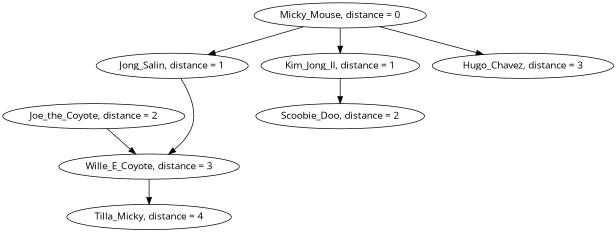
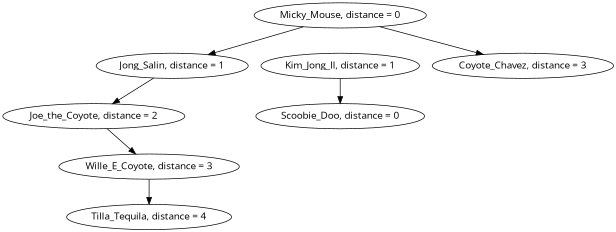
(340, 37) -> none
(523, 66) -> (523, 66)
(194, 116) -> (136, 89)
(340, 116) -> (340, 116)
(149, 217) -> (149, 217)
